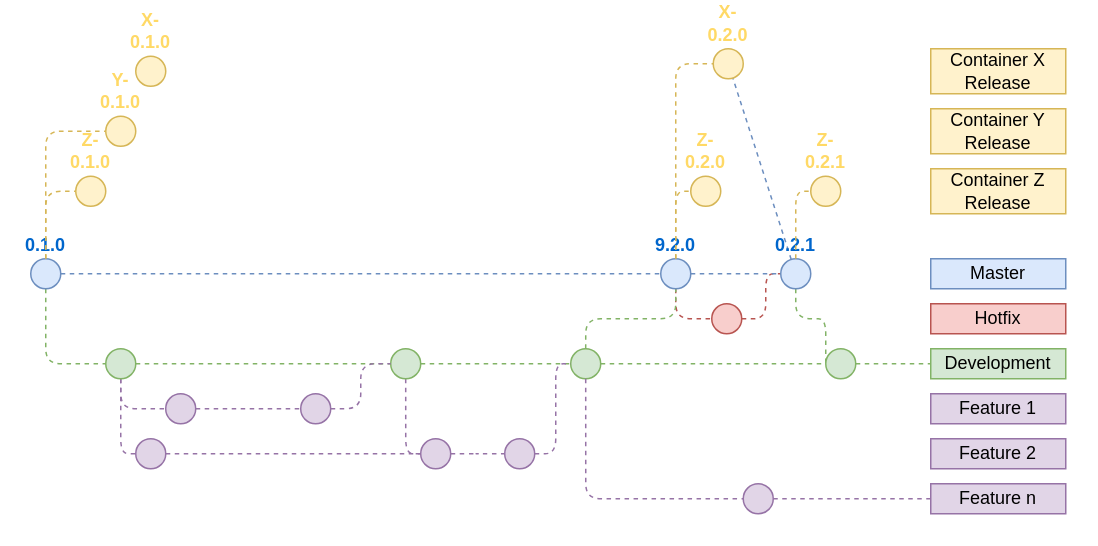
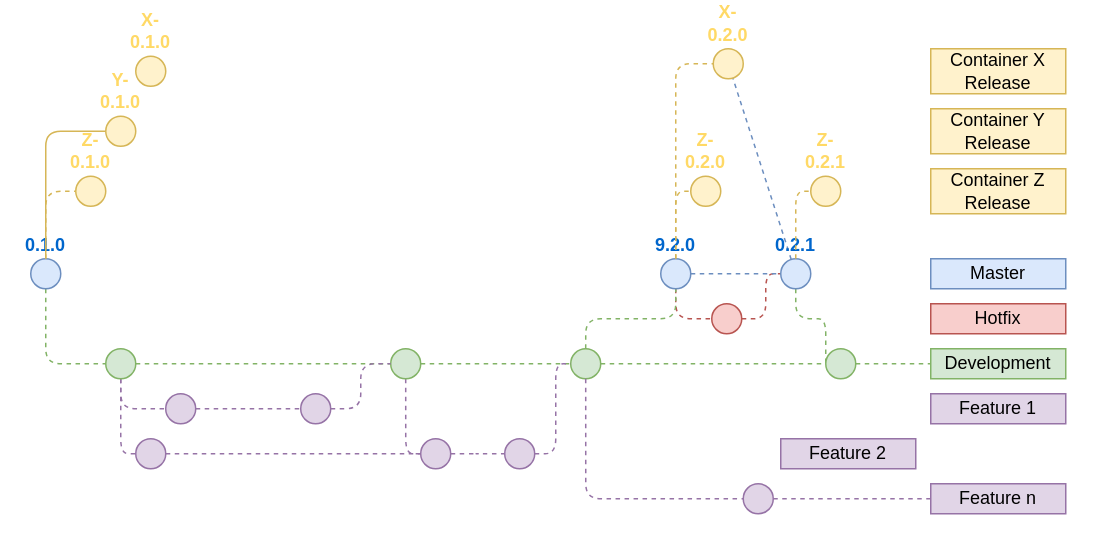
(48, 138) -> (48, 138)
(360, 274) -> none
(998, 454) -> (848, 454)
